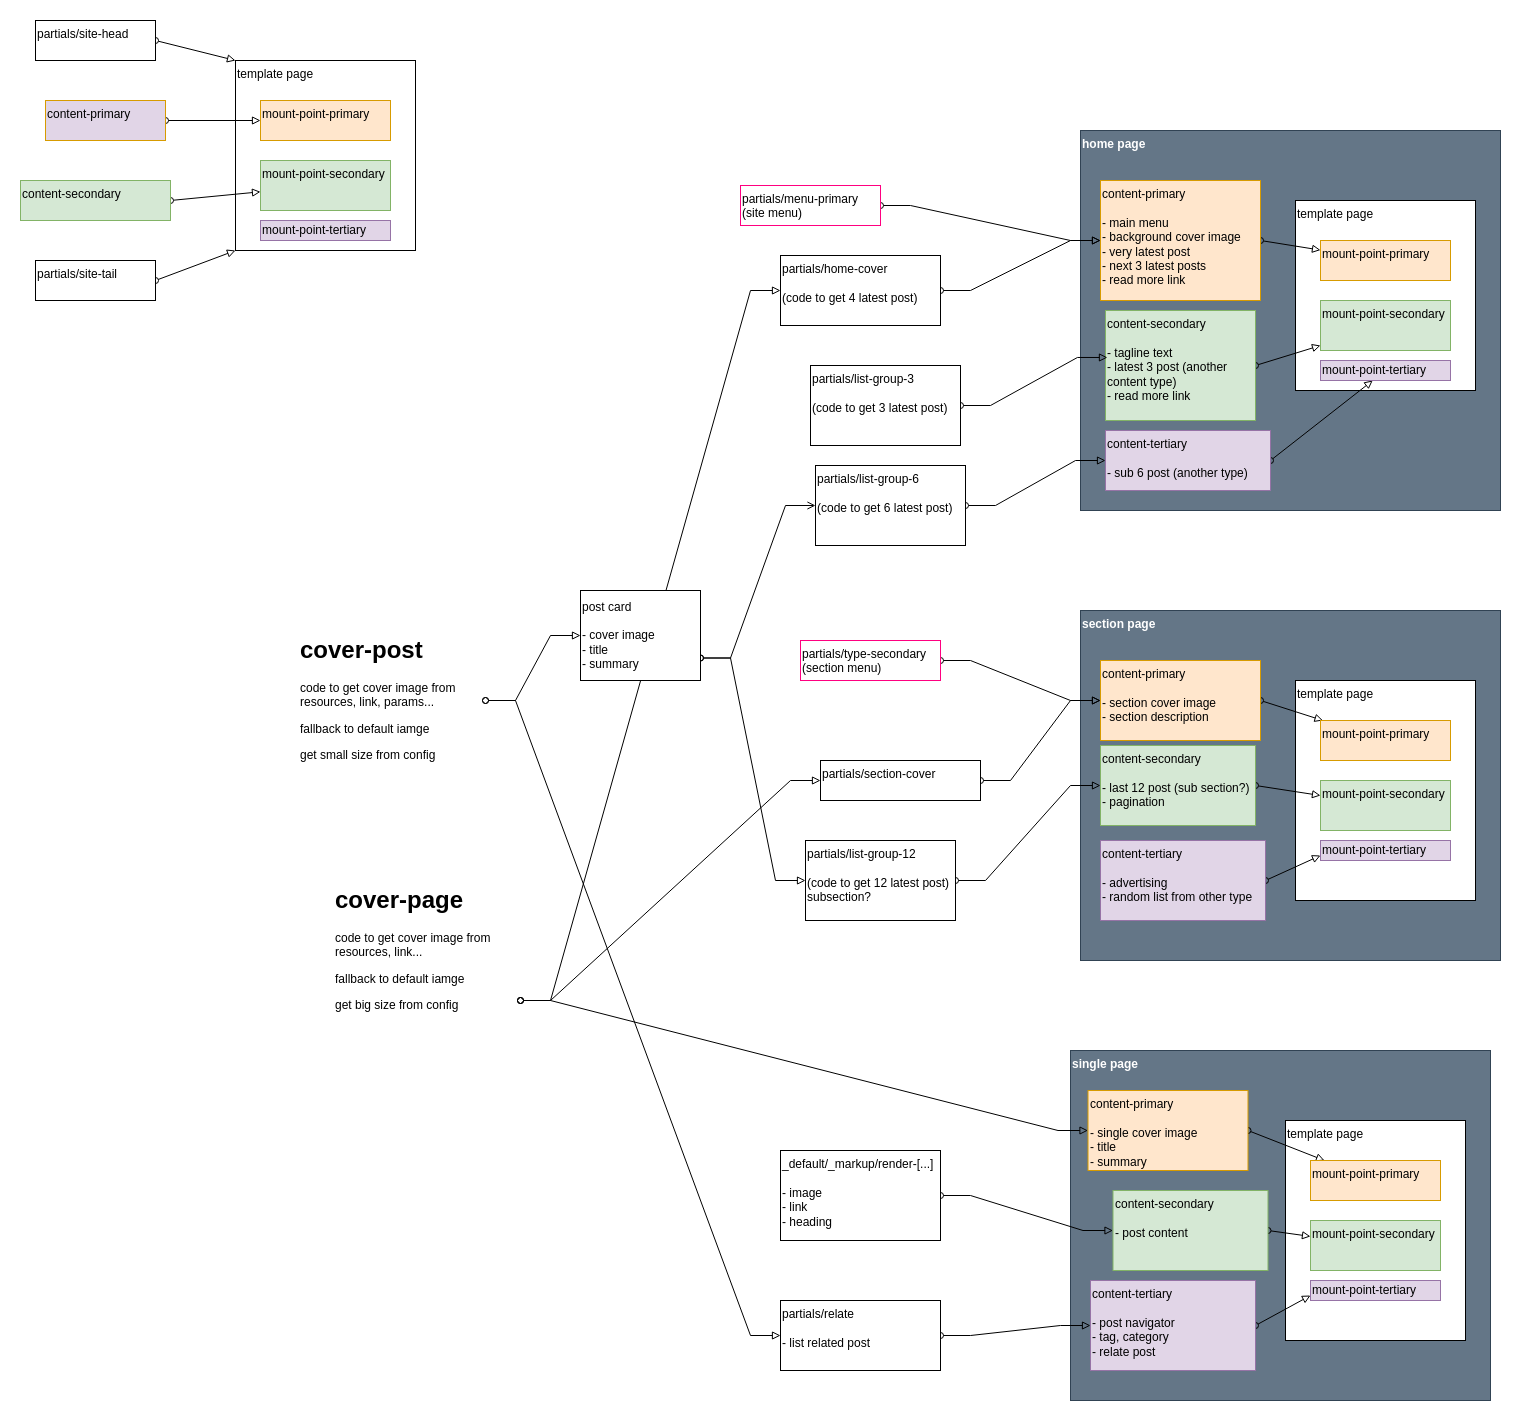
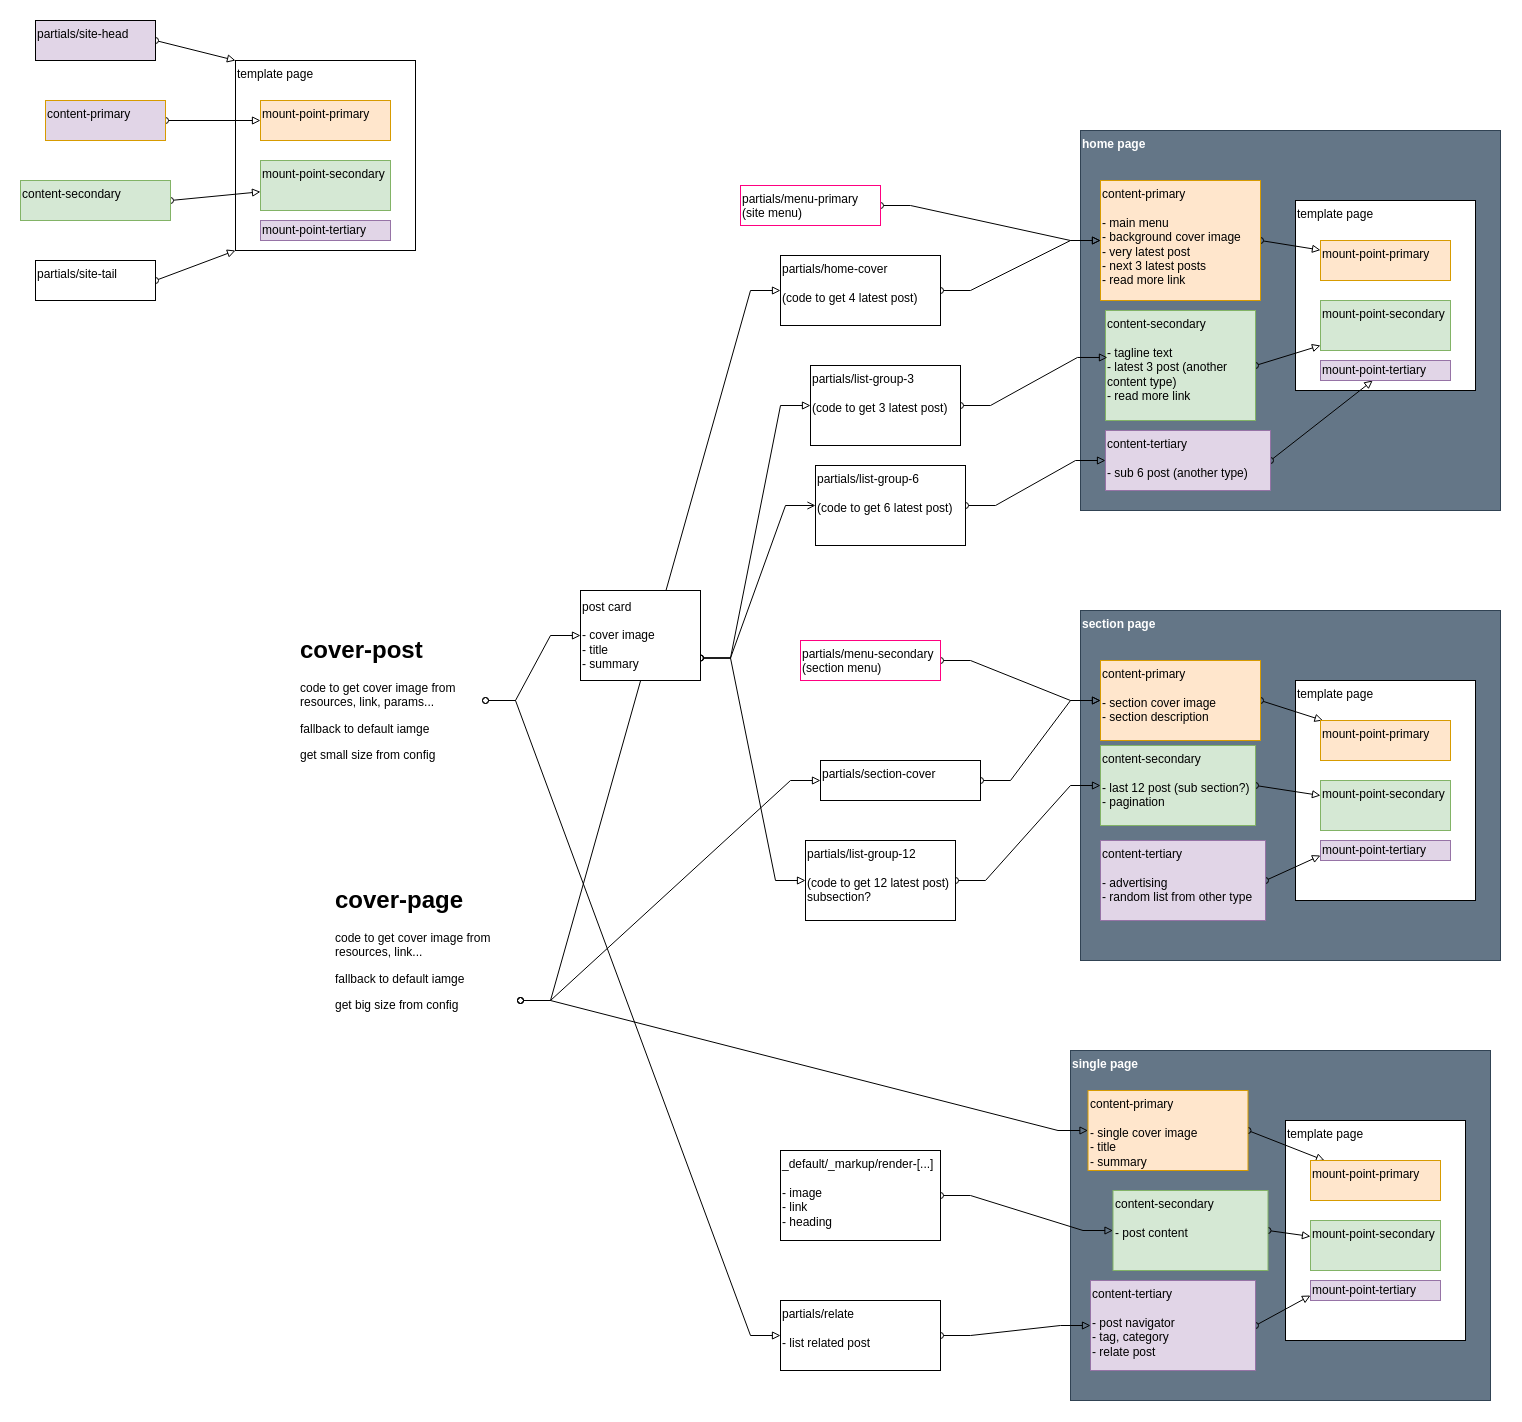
(96, 41) -> (96, 41)
none -> (759, 517)
(872, 669) -> (872, 669)
